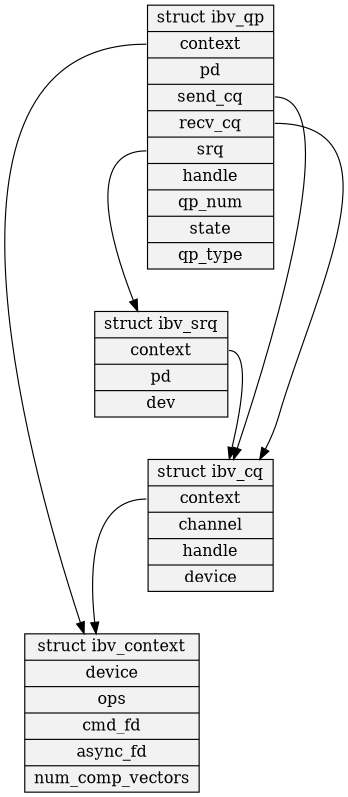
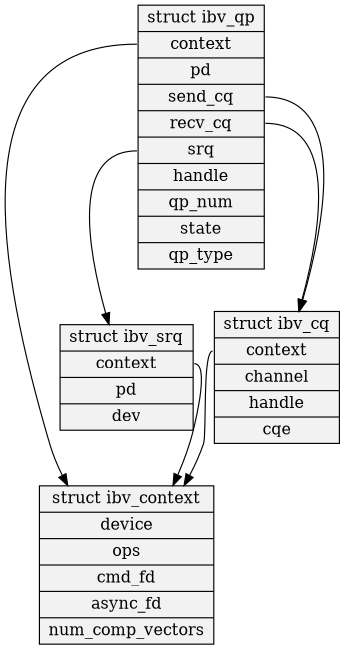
(241, 396) -> (196, 419)
(211, 578) -> (277, 430)
